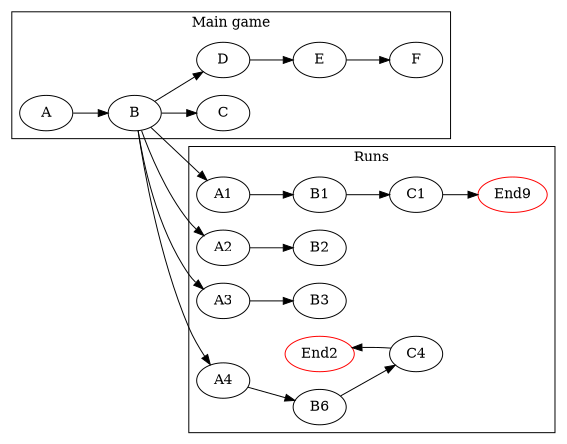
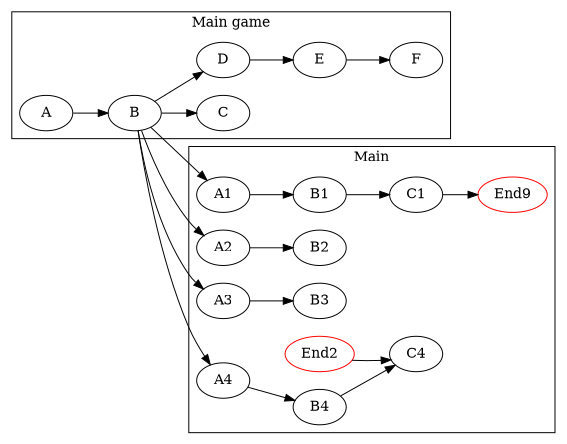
(372, 158) -> (372, 158)
(377, 347) -> (367, 361)
(320, 407) -> (320, 407)
